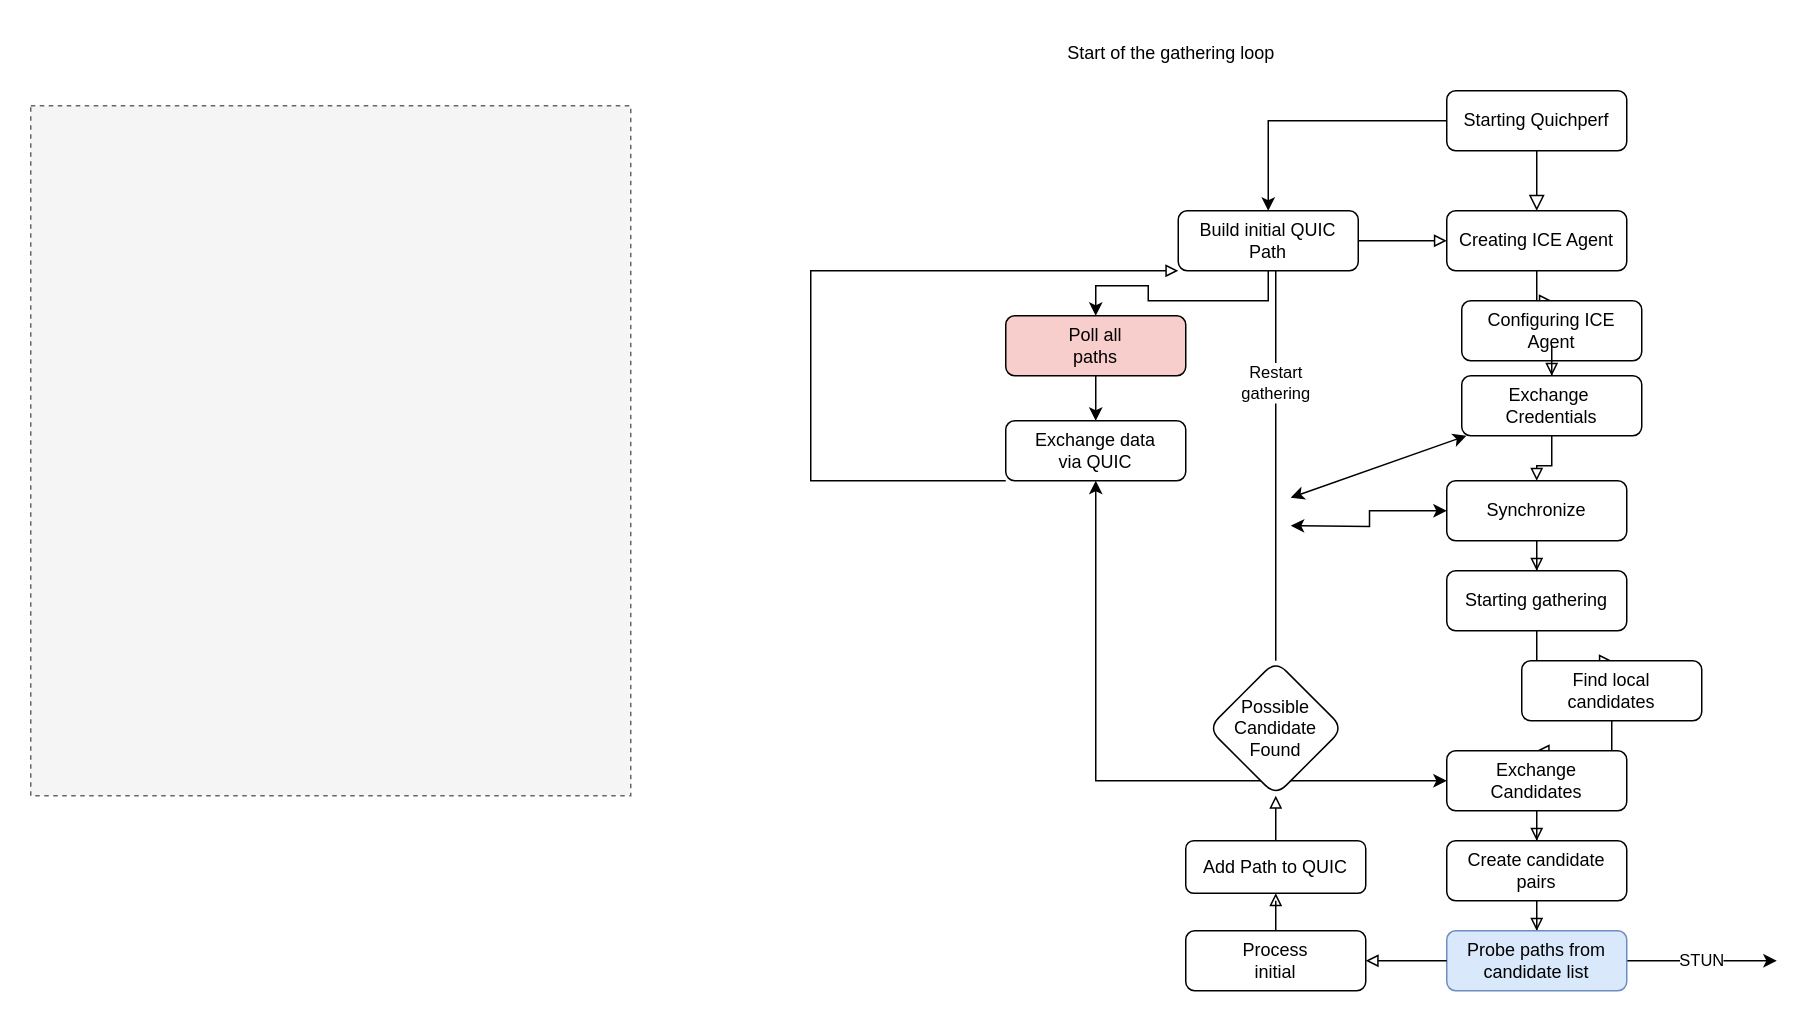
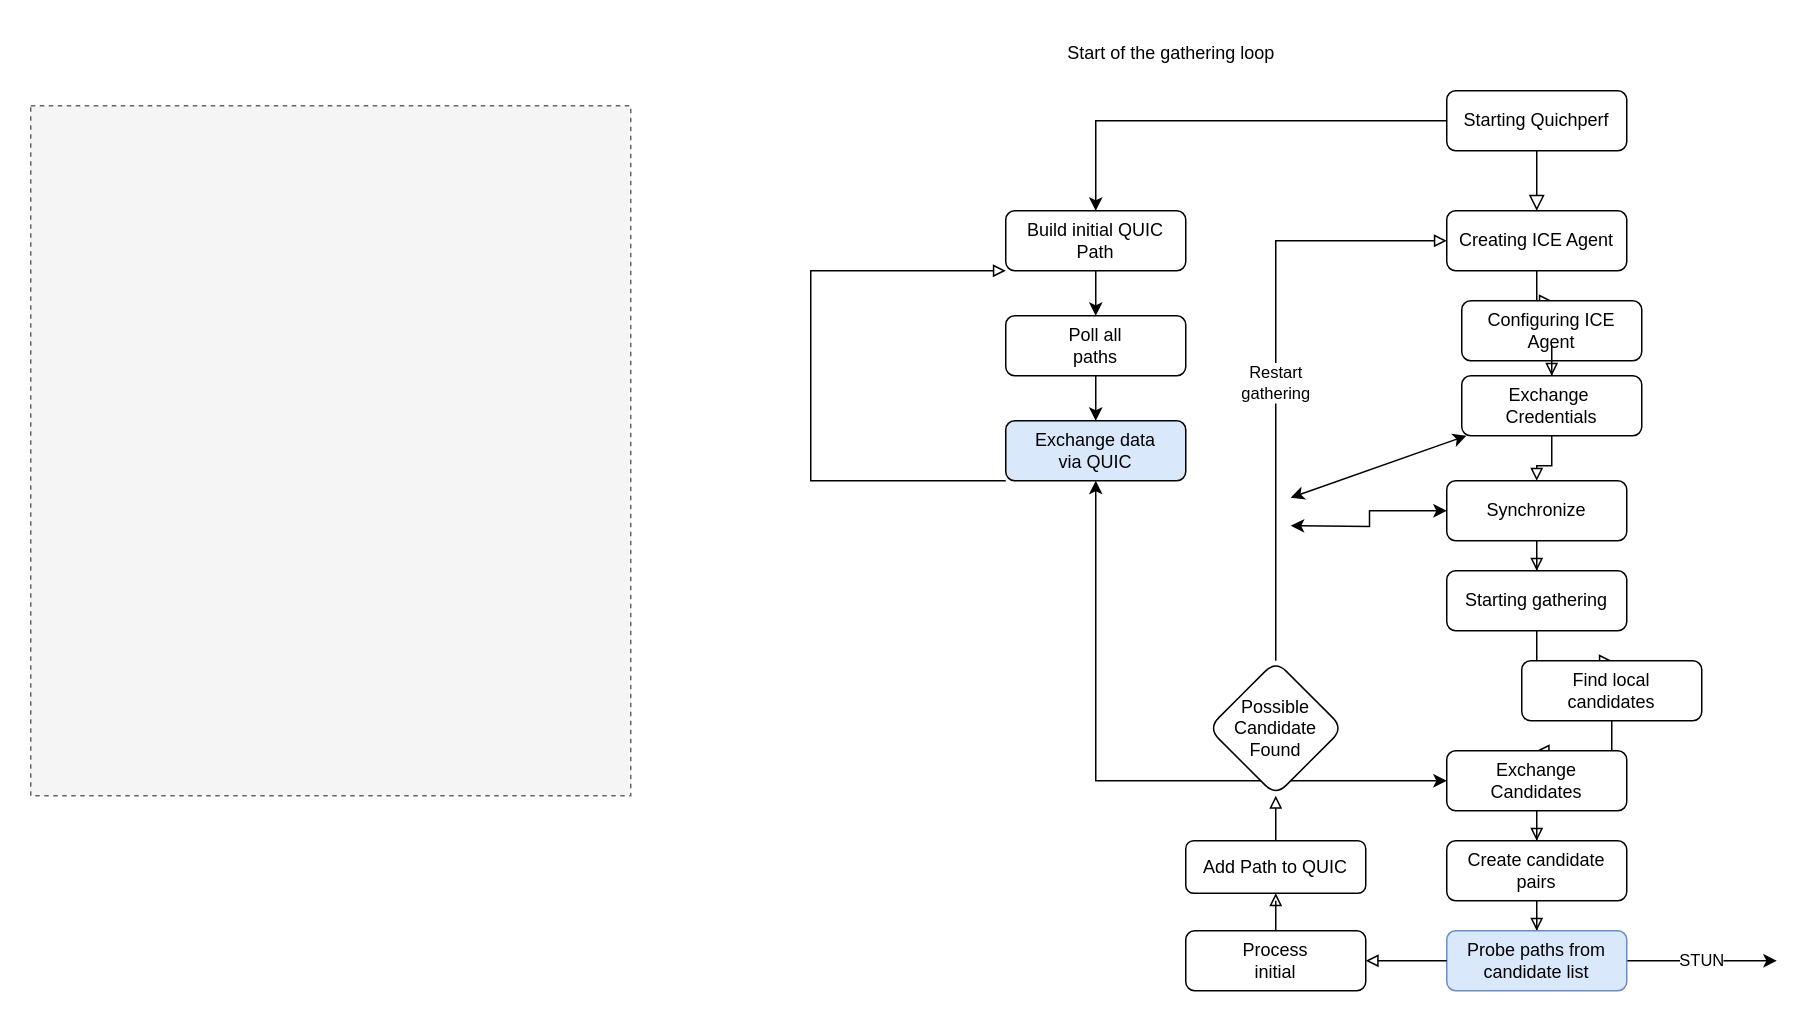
(1268, 241) -> (1096, 241)
(1096, 346) -> (1096, 346)
(1096, 451) -> (1096, 451)
